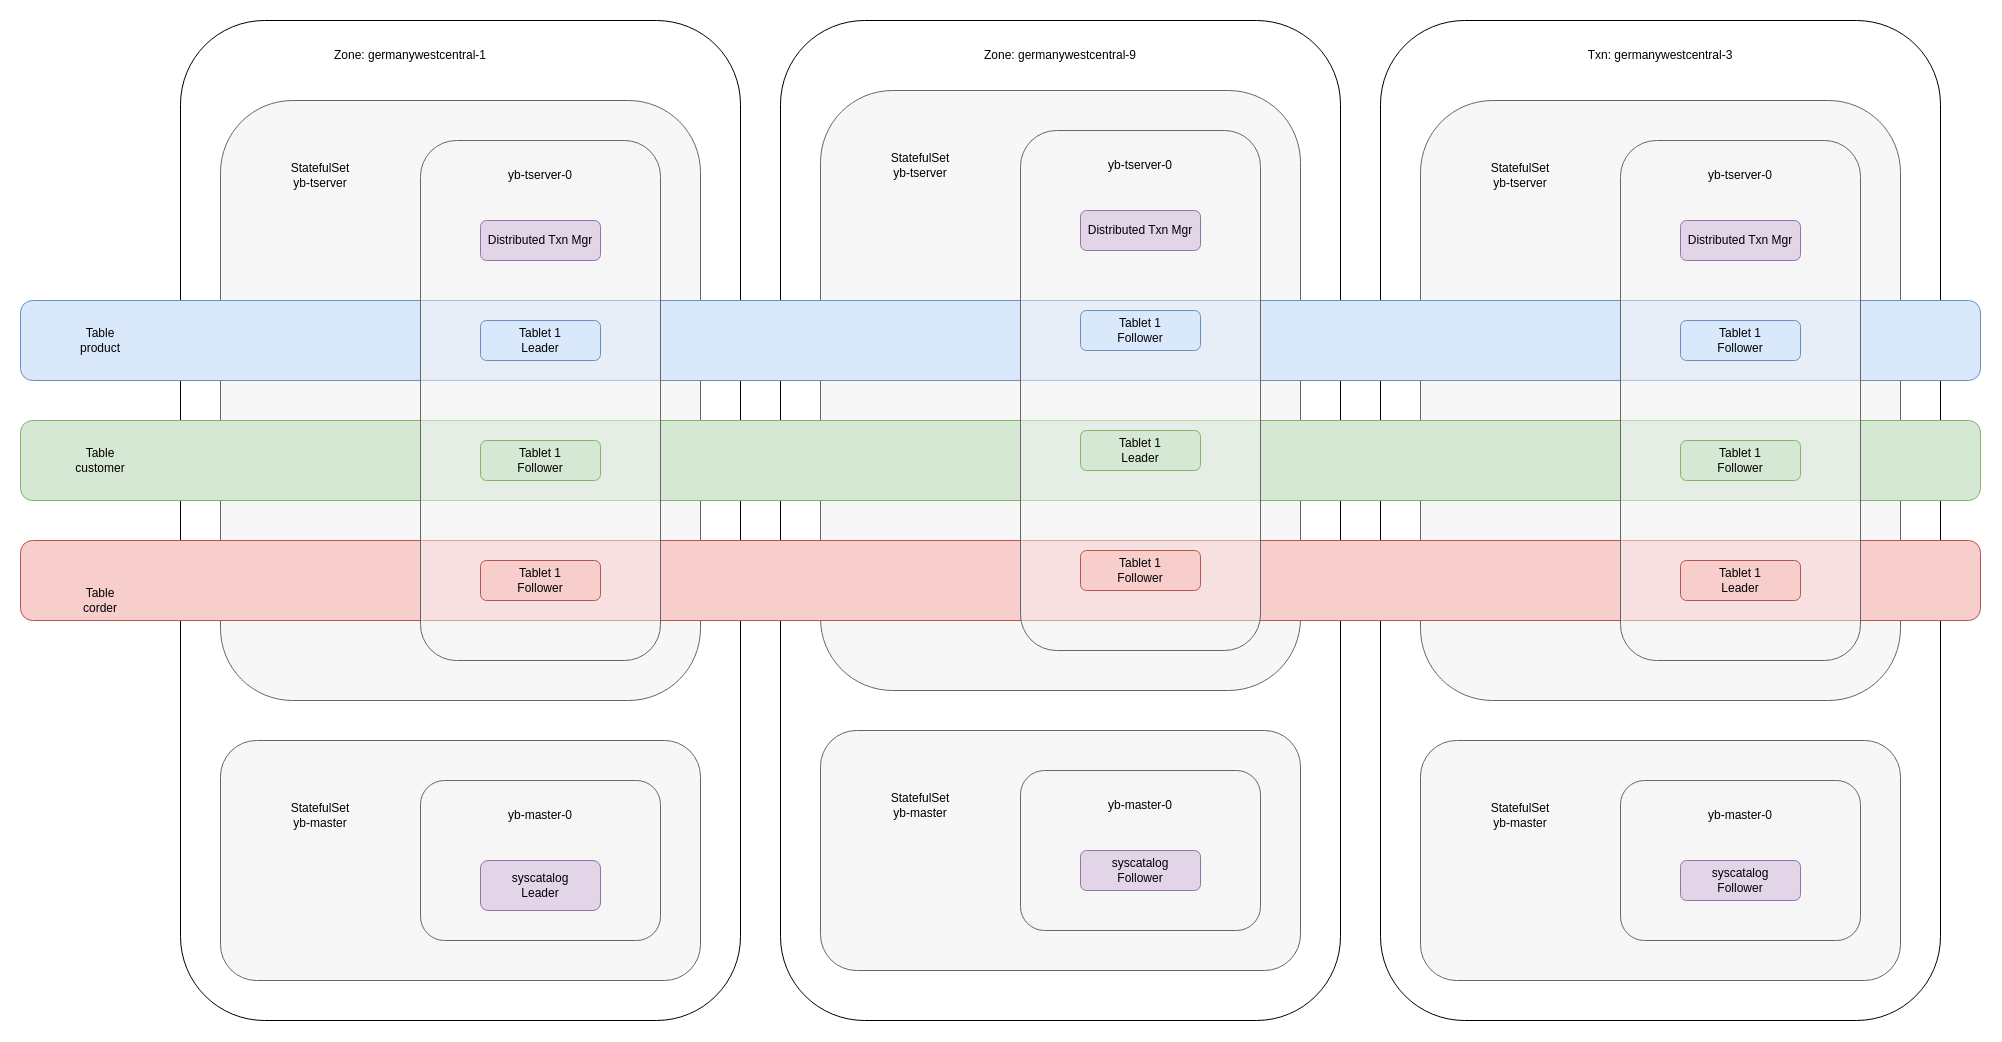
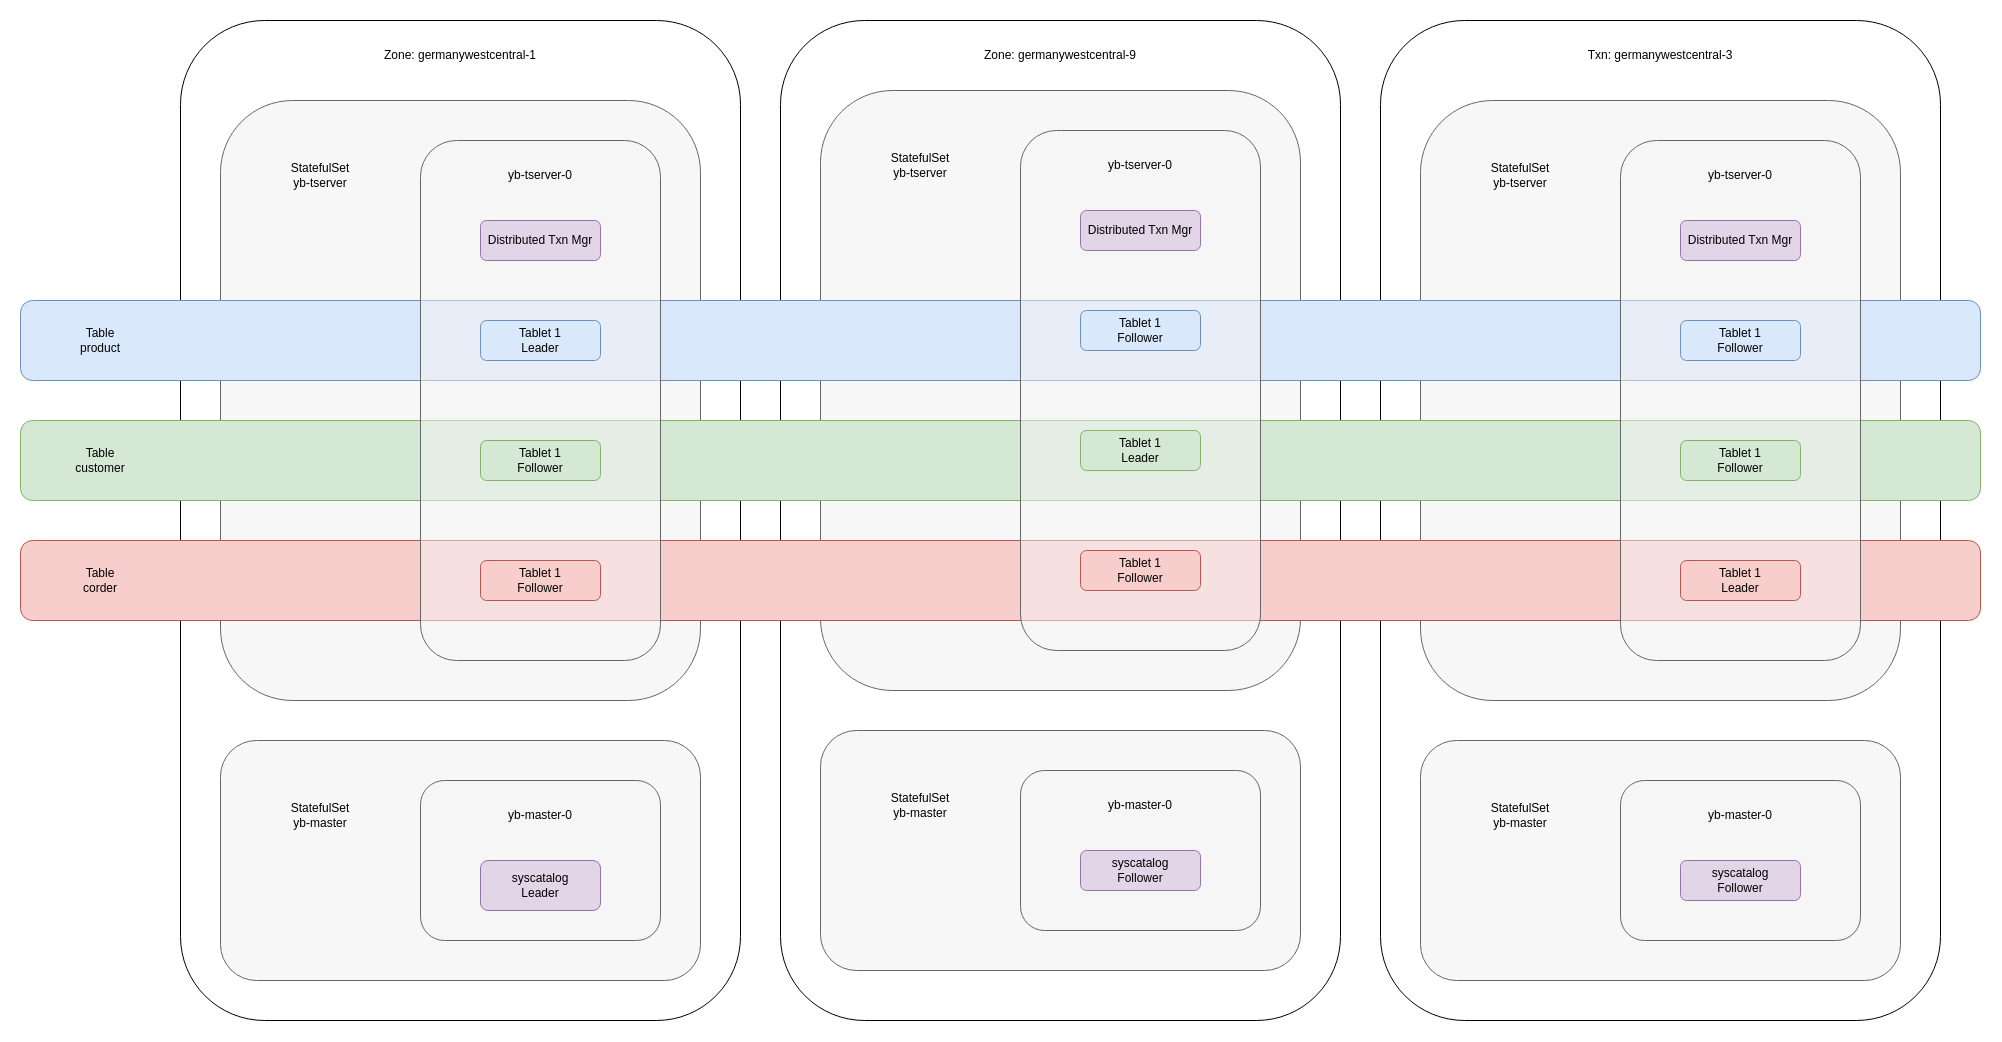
(411, 56) -> (461, 56)
(101, 601) -> (101, 581)
